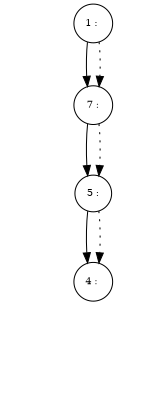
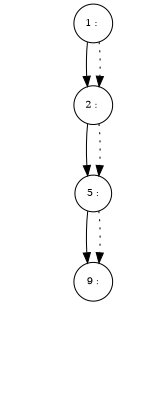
(93, 105) -> (93, 105)
(93, 282) -> (93, 282)
